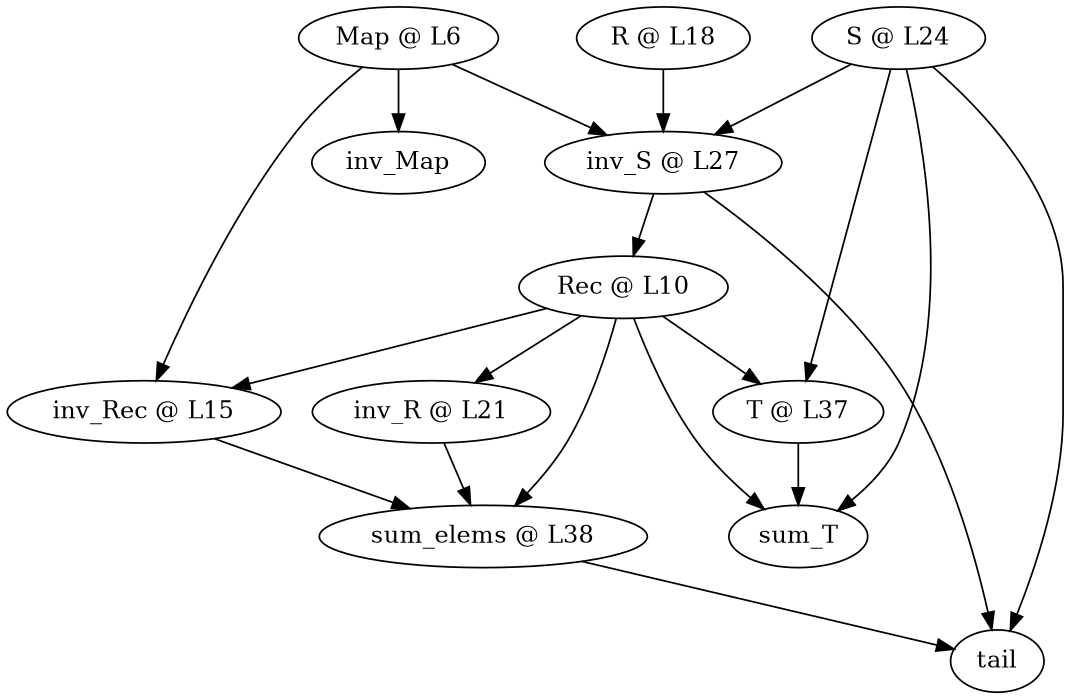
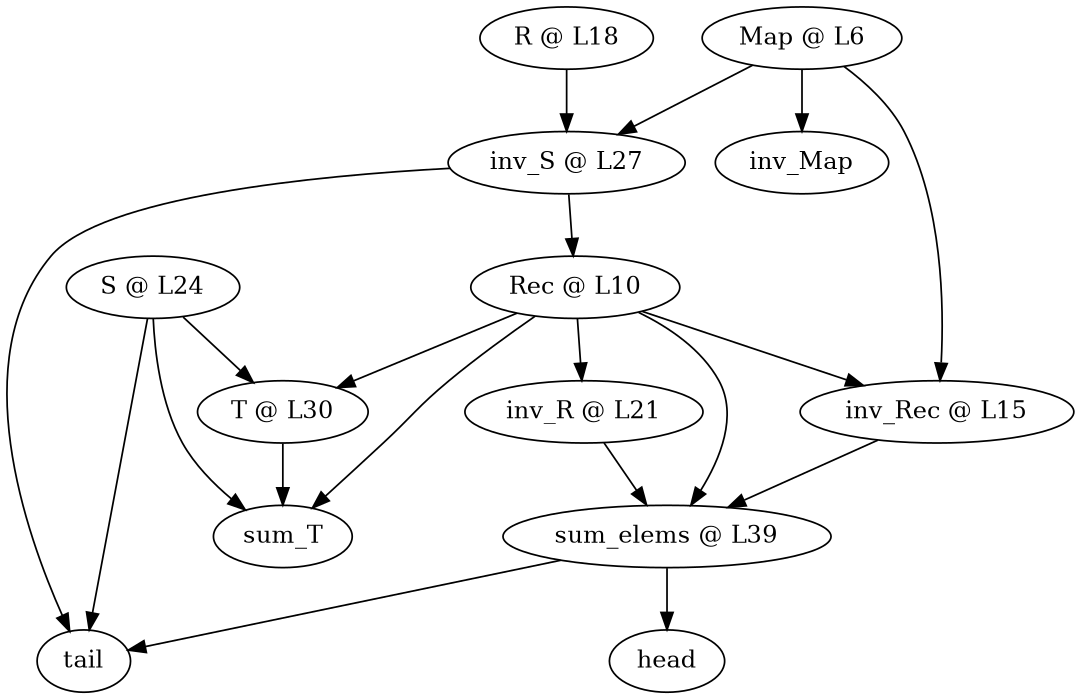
(791, 95) -> none
(798, 412) -> (283, 412)
(483, 536) -> (667, 536)
none -> (667, 661)
